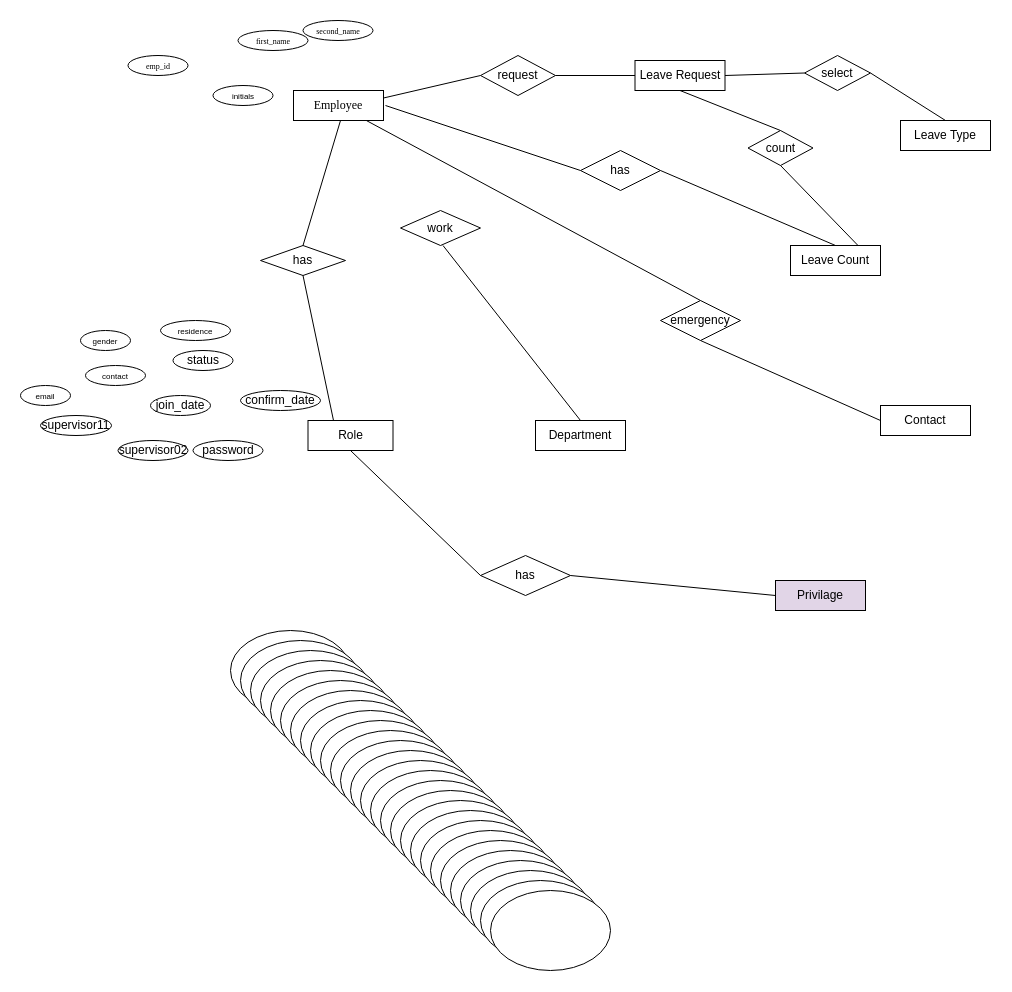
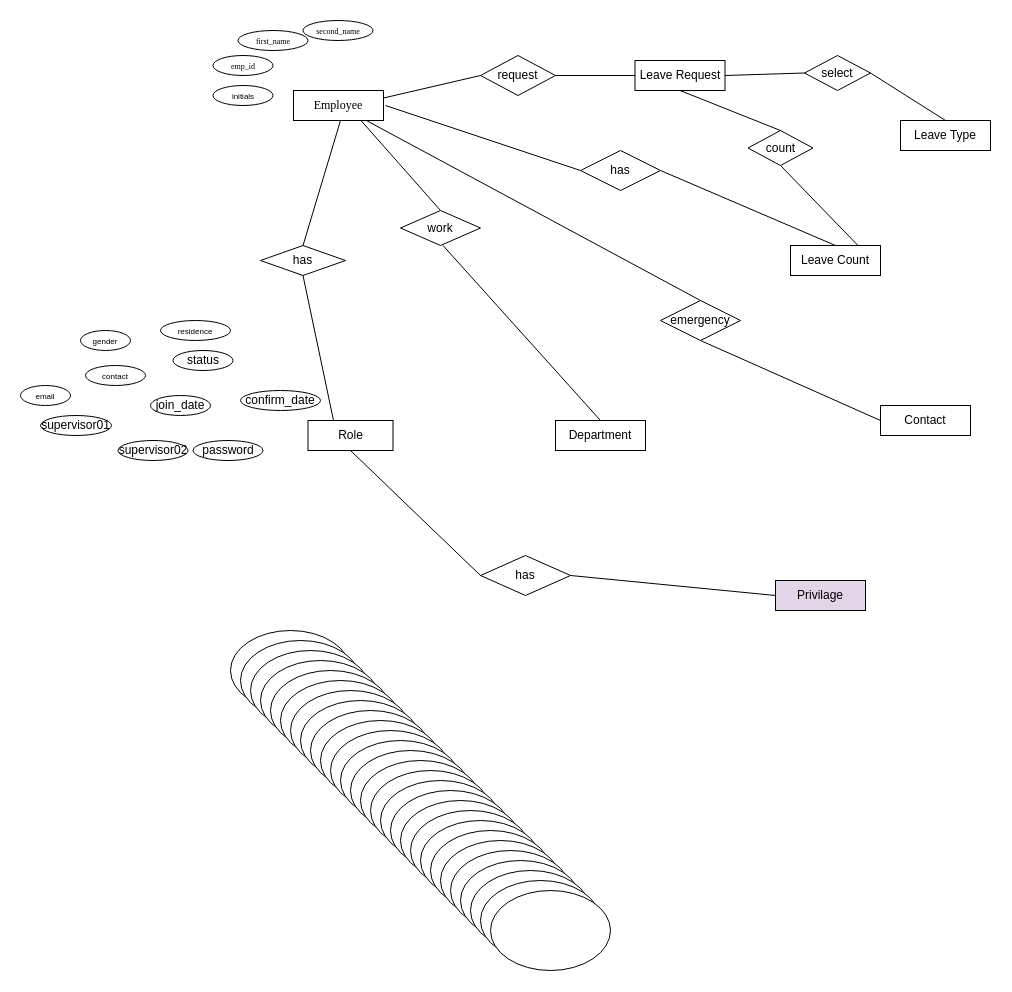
(158, 66) -> (243, 66)
none -> (401, 166)
(76, 426) -> (76, 426)
(581, 436) -> (601, 436)
